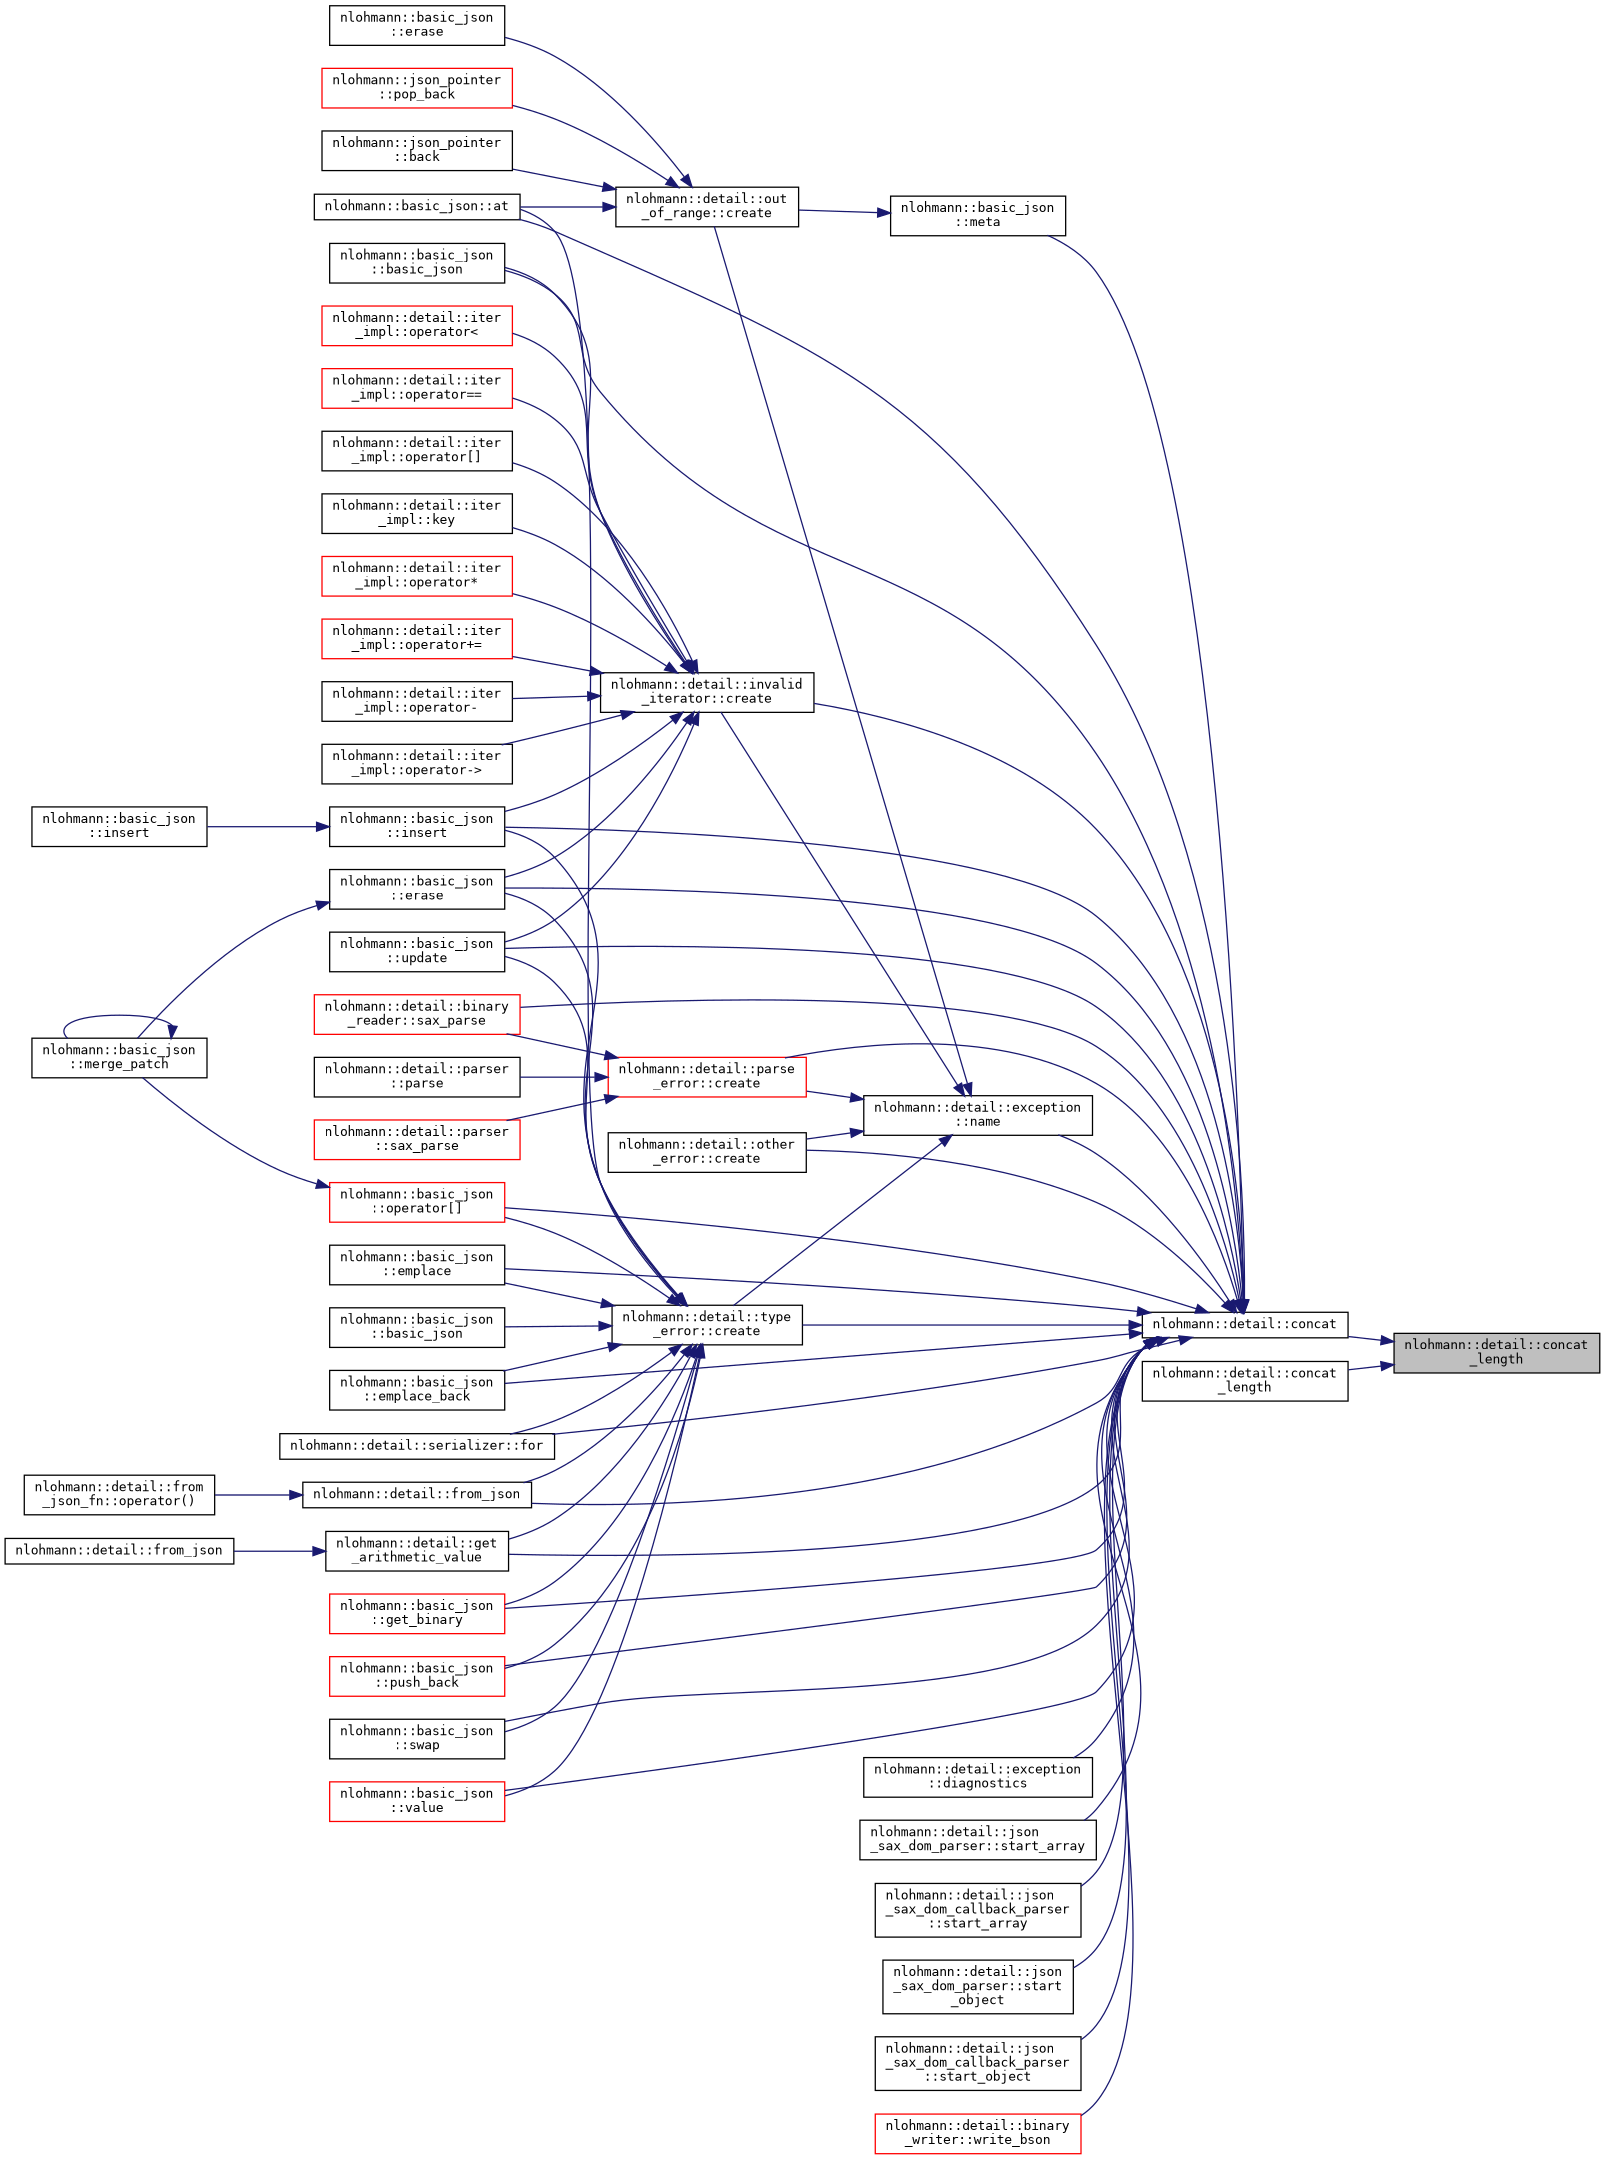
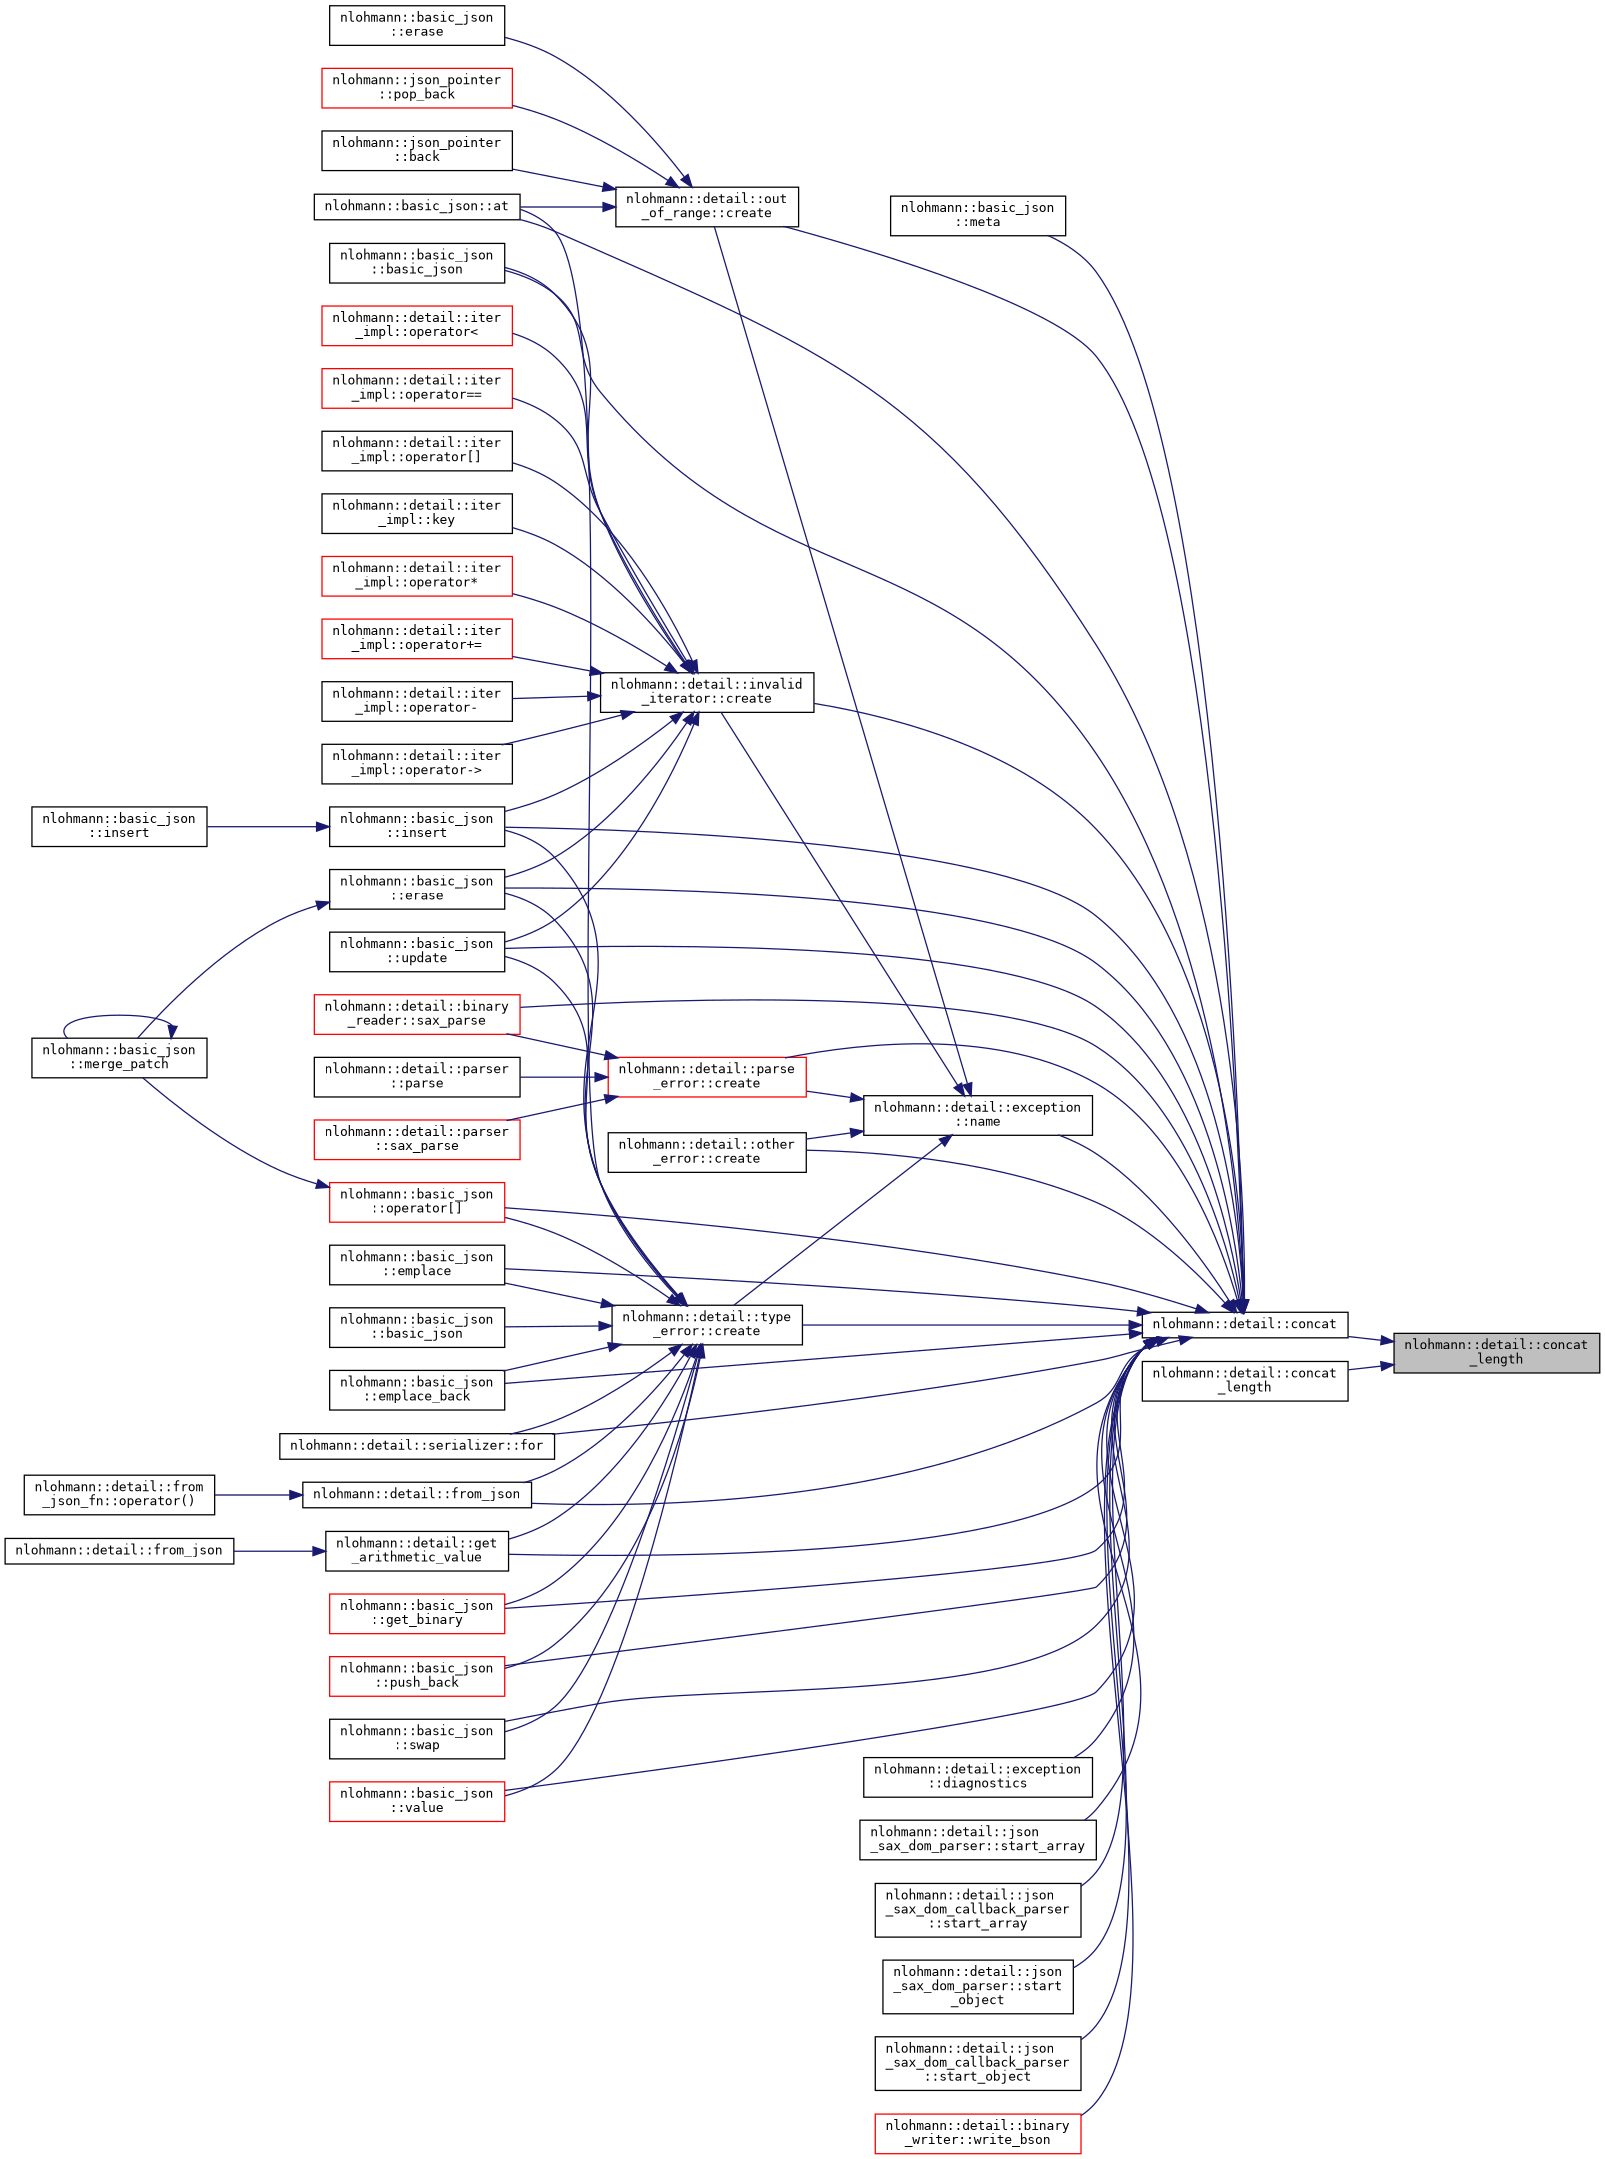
(838, 211) -> (1189, 650)
